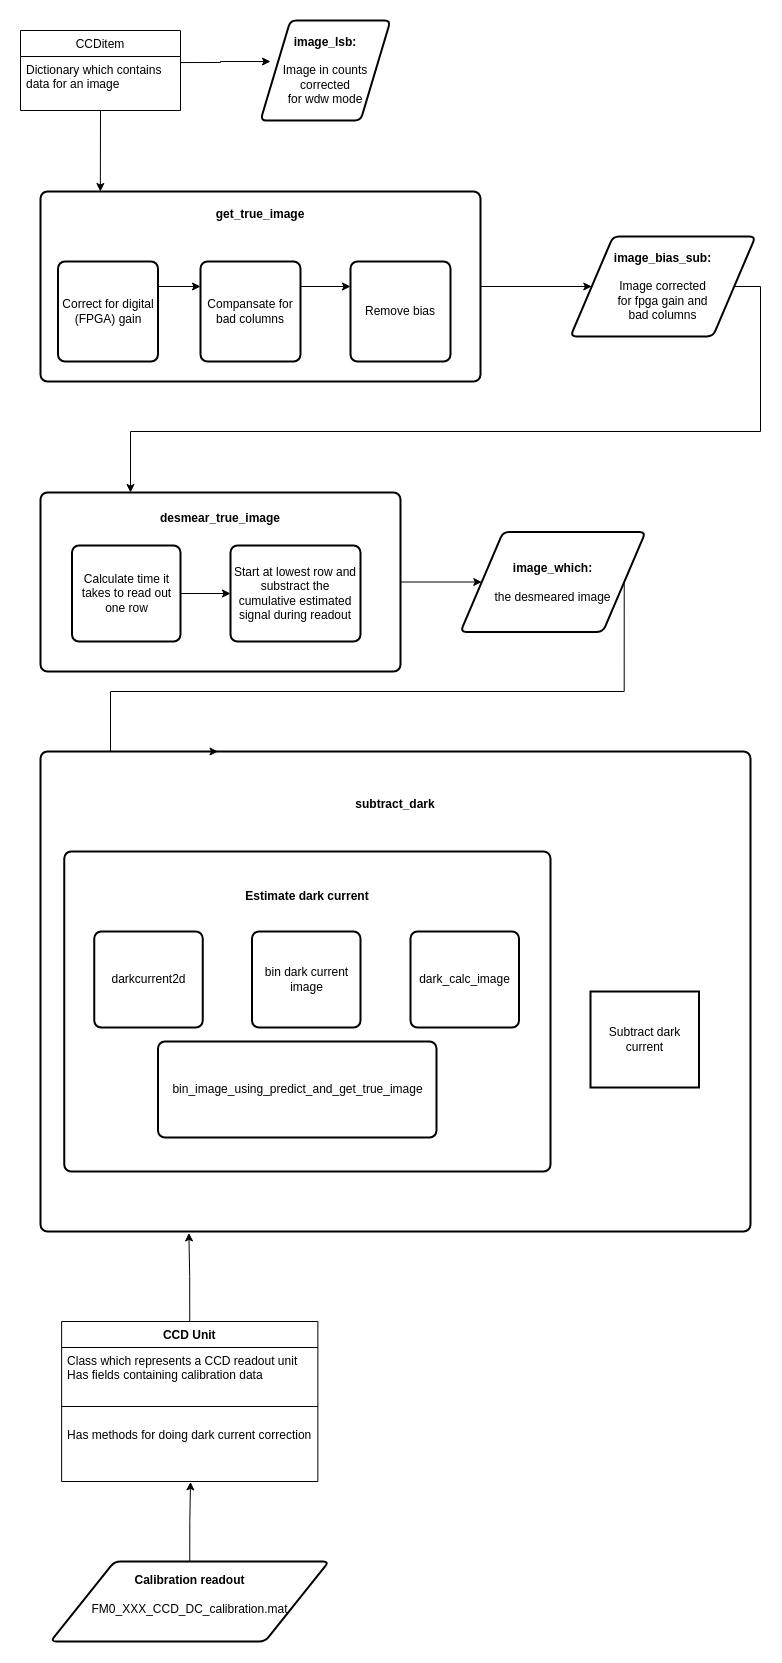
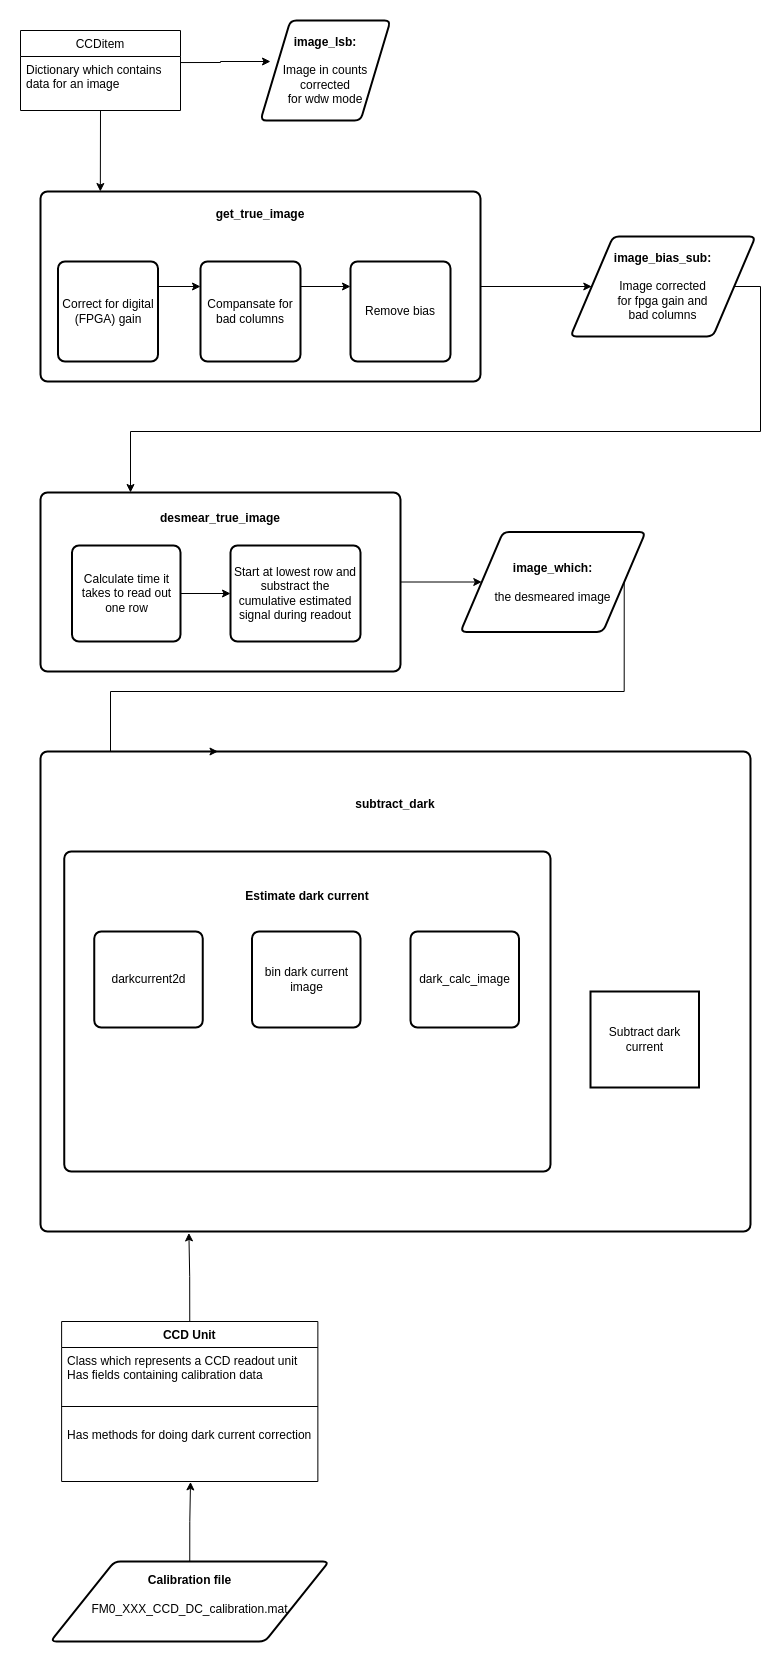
(297, 1090) -> none
(190, 1602) -> (190, 1602)
